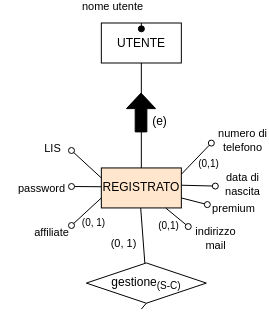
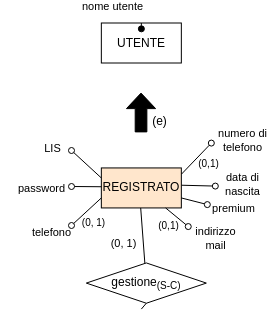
(141, 149) -> none
(52, 233) -> (52, 233)
